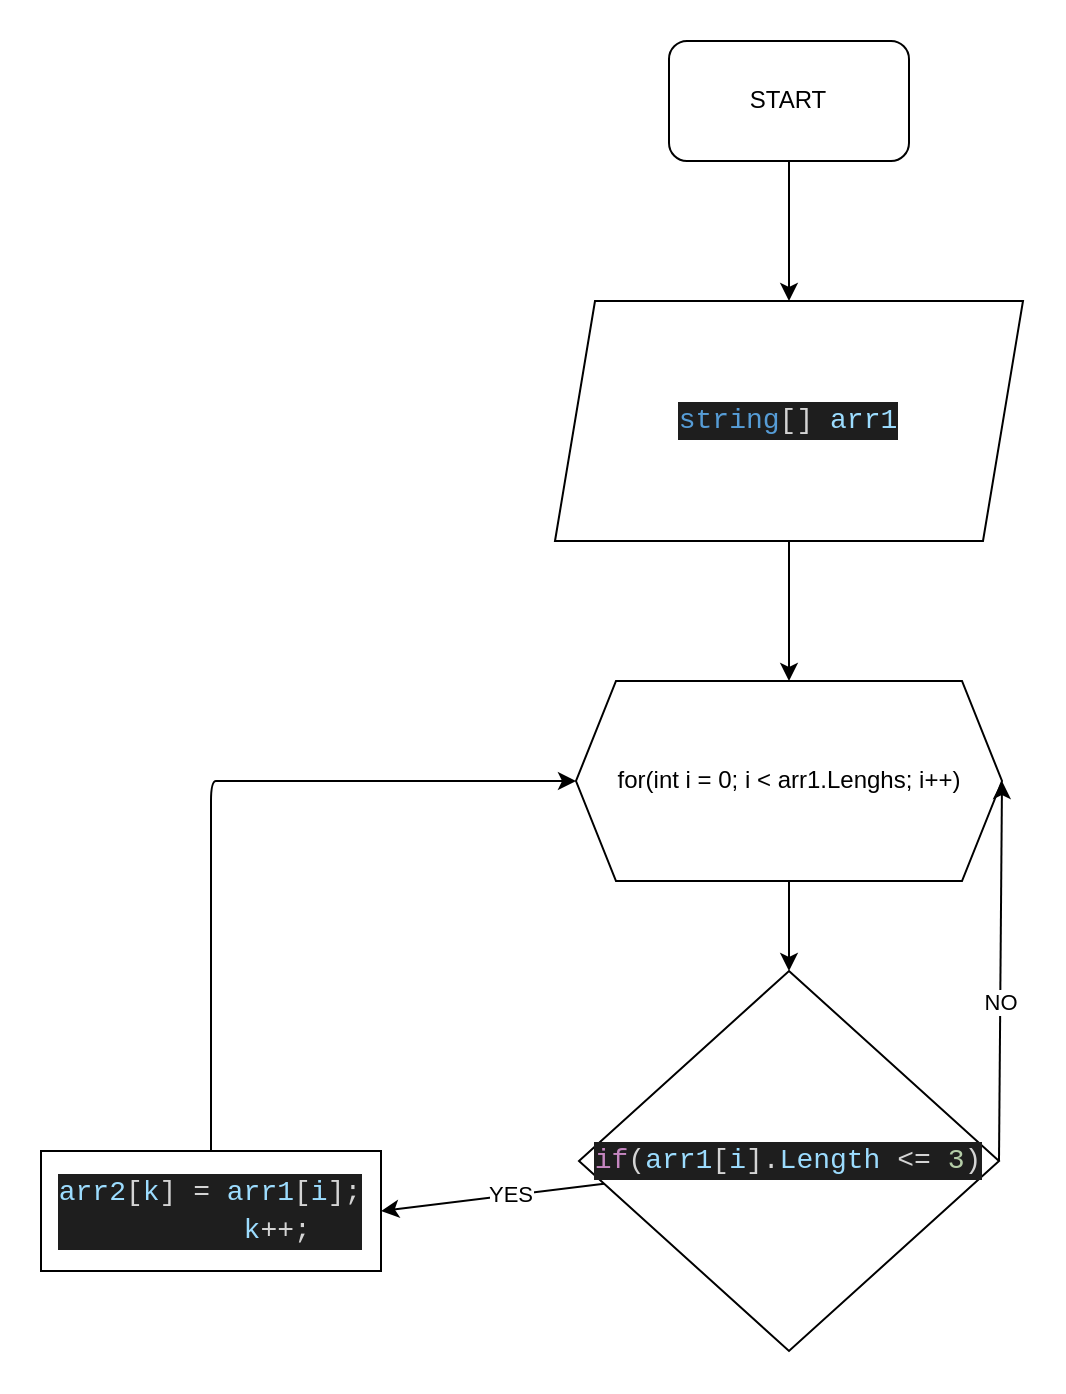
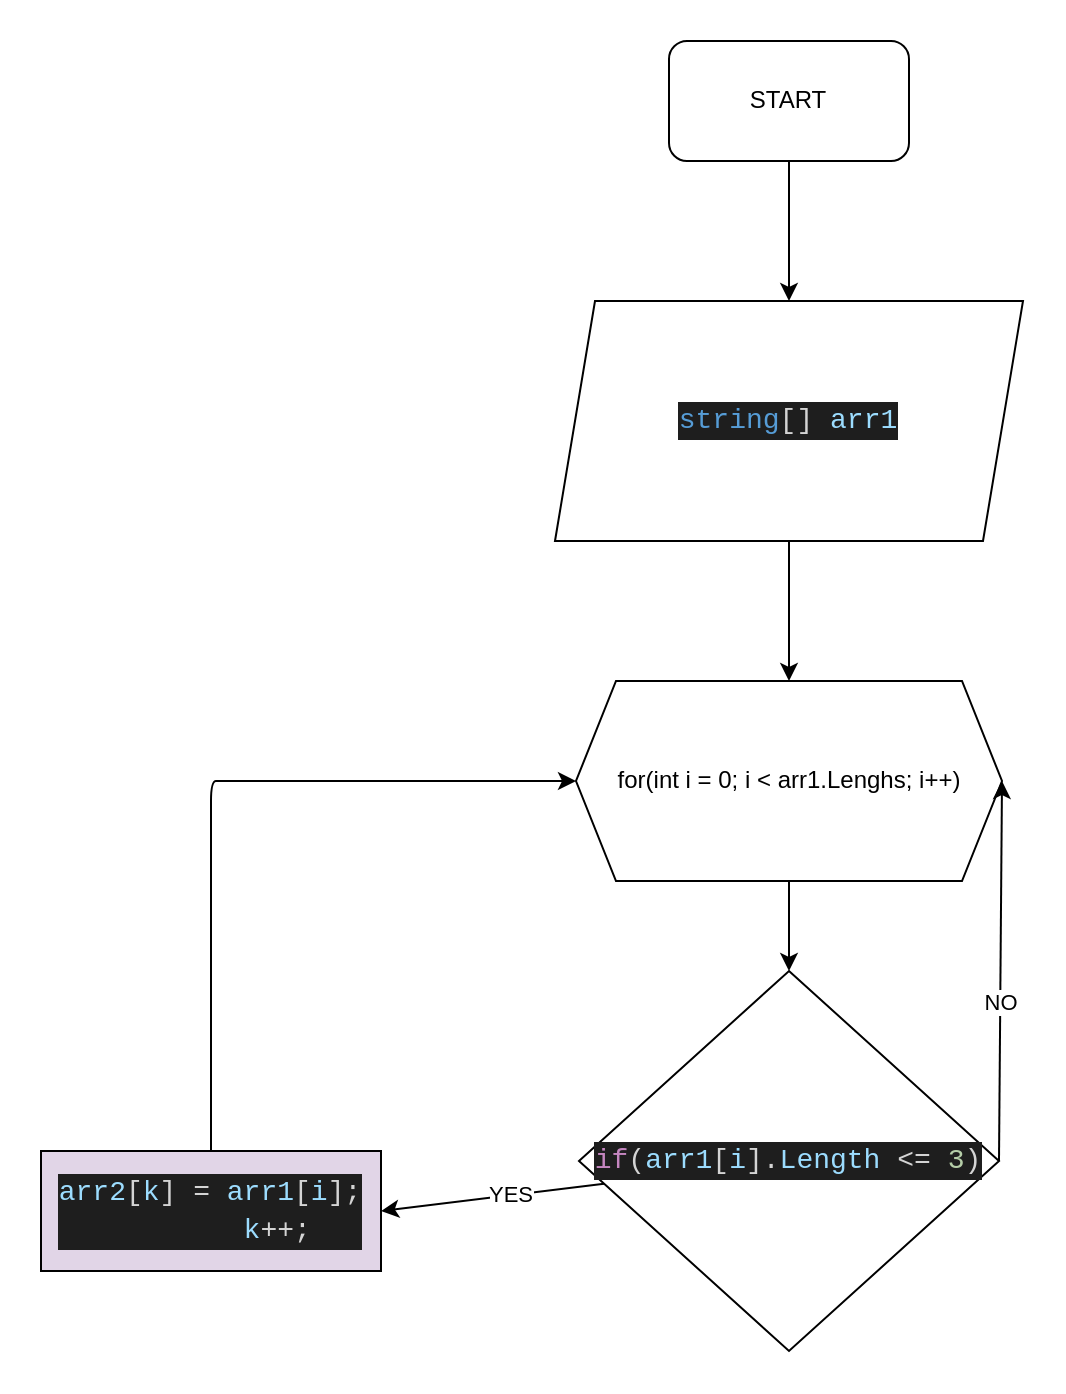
(211, 1211) -> (211, 1211)
